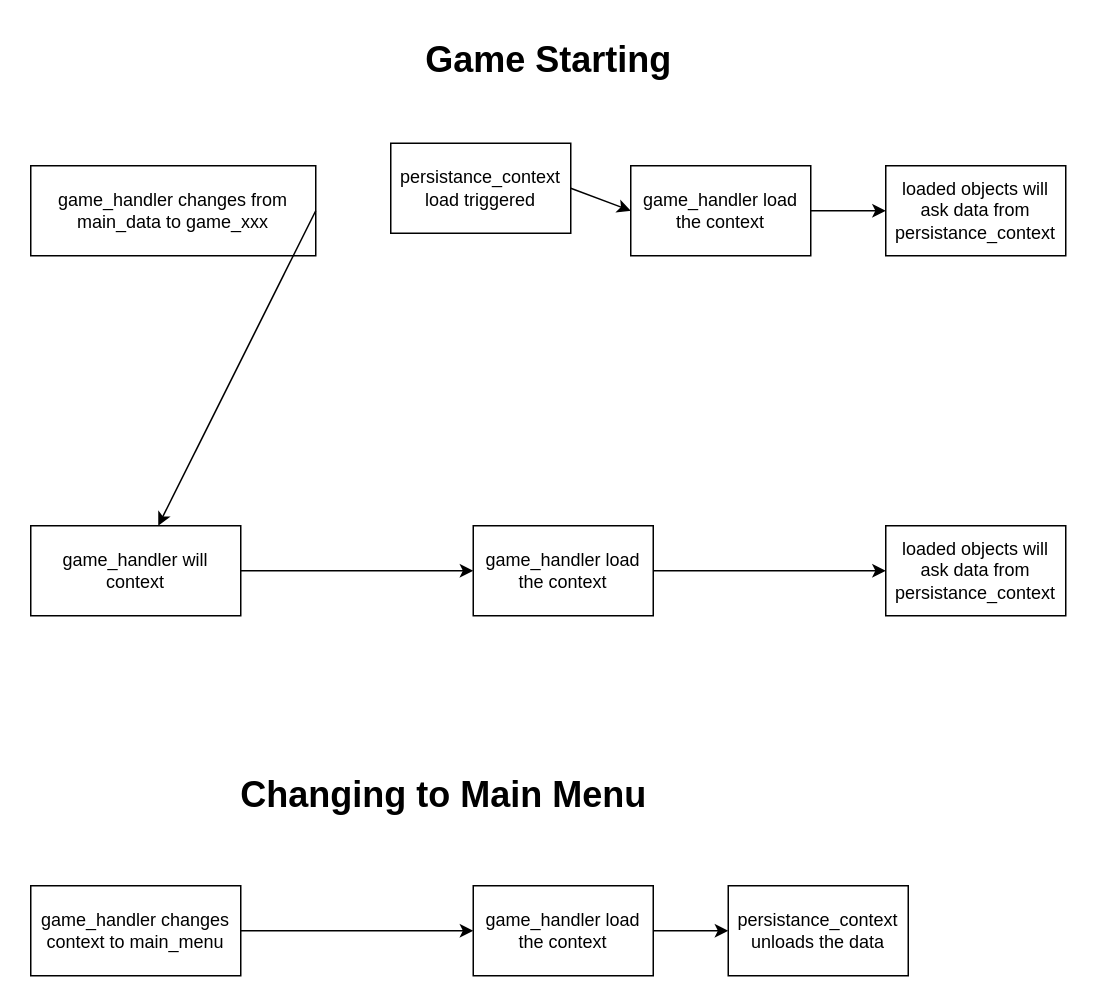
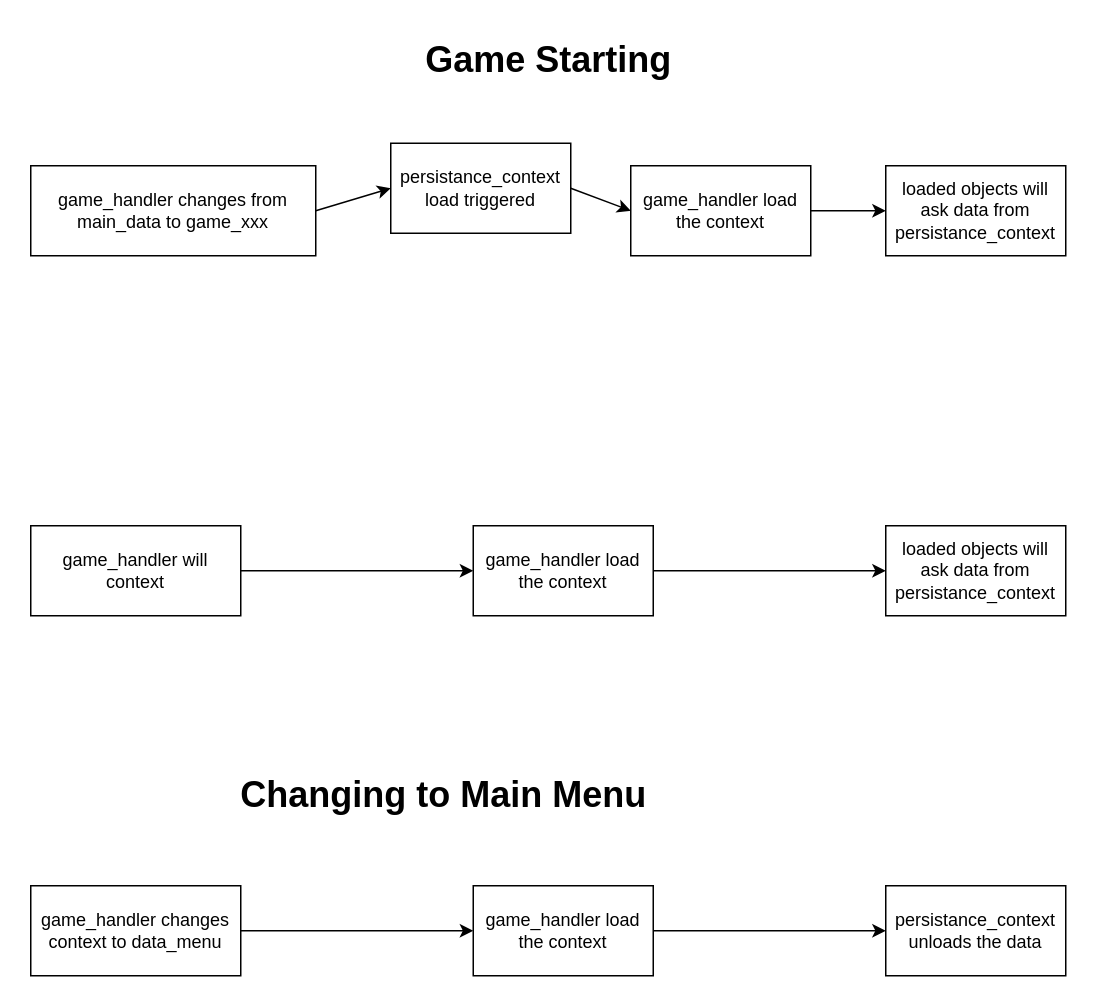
(239, 364) -> (349, 201)
(136, 931) -> (136, 931)
(818, 931) -> (976, 931)
